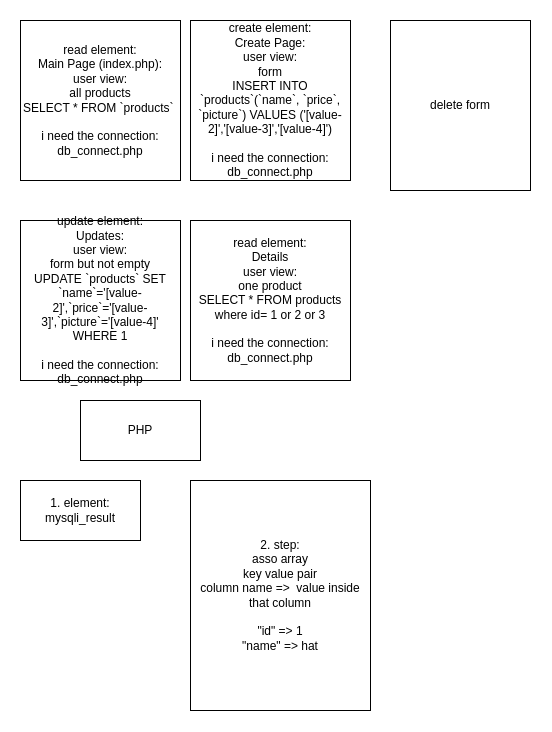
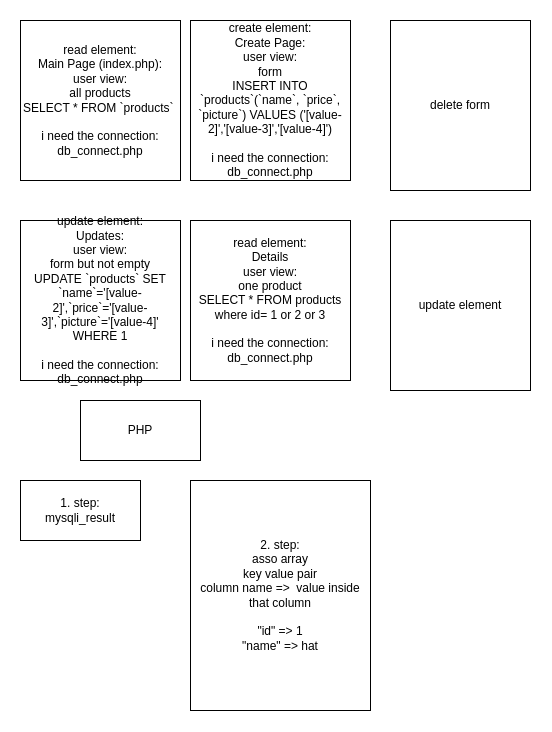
none -> (461, 306)
(81, 511) -> (81, 511)
